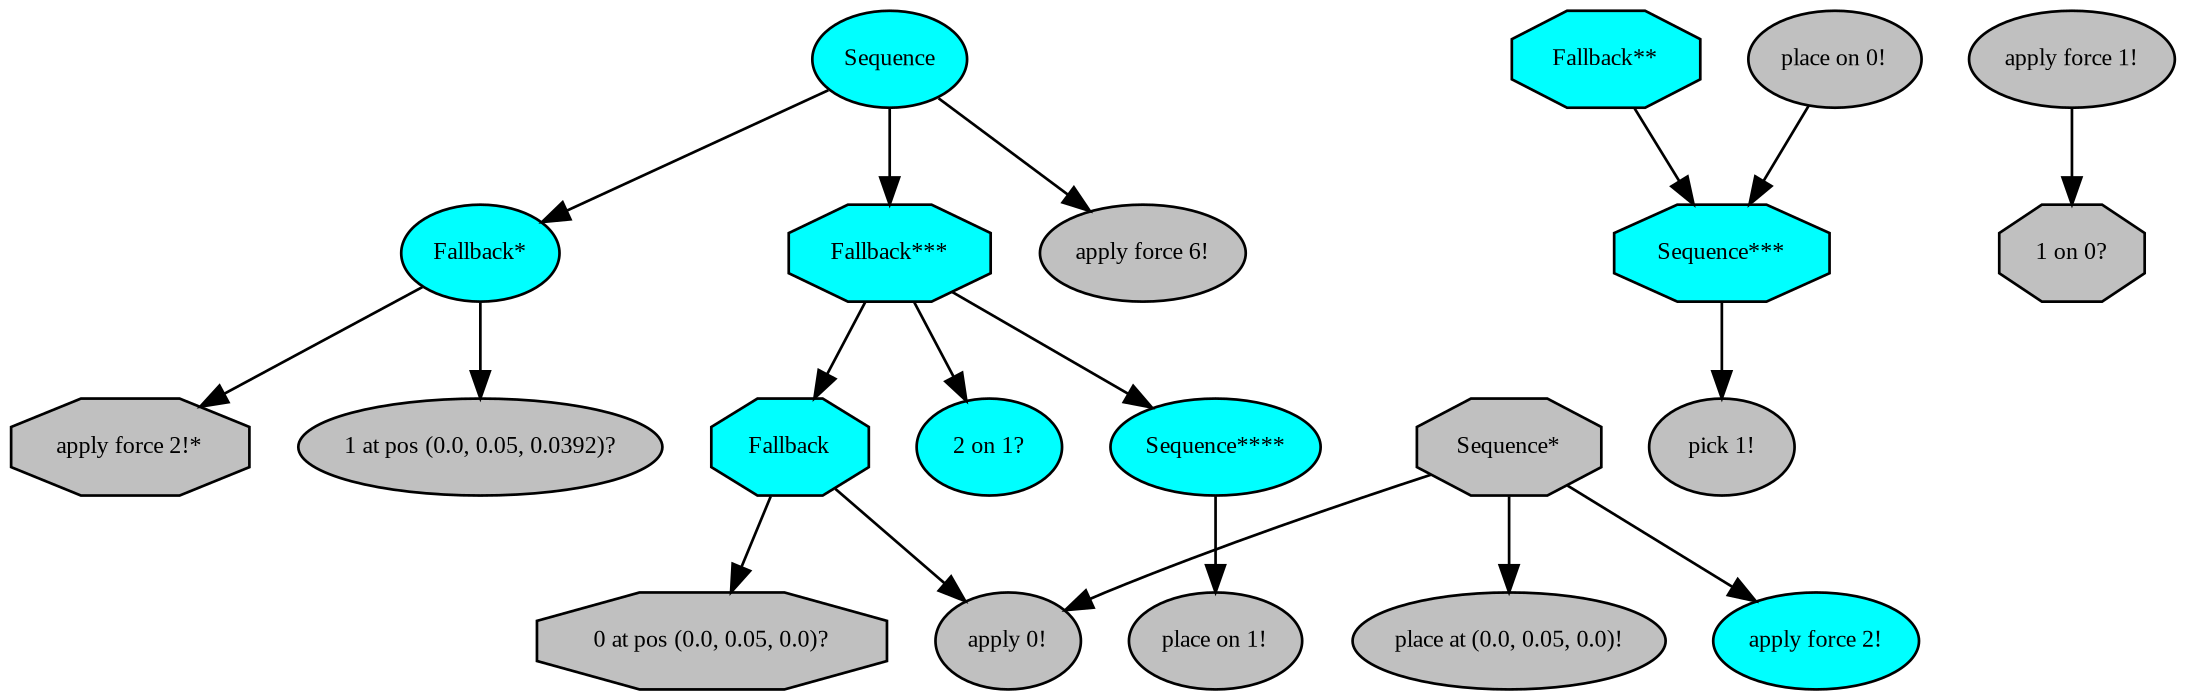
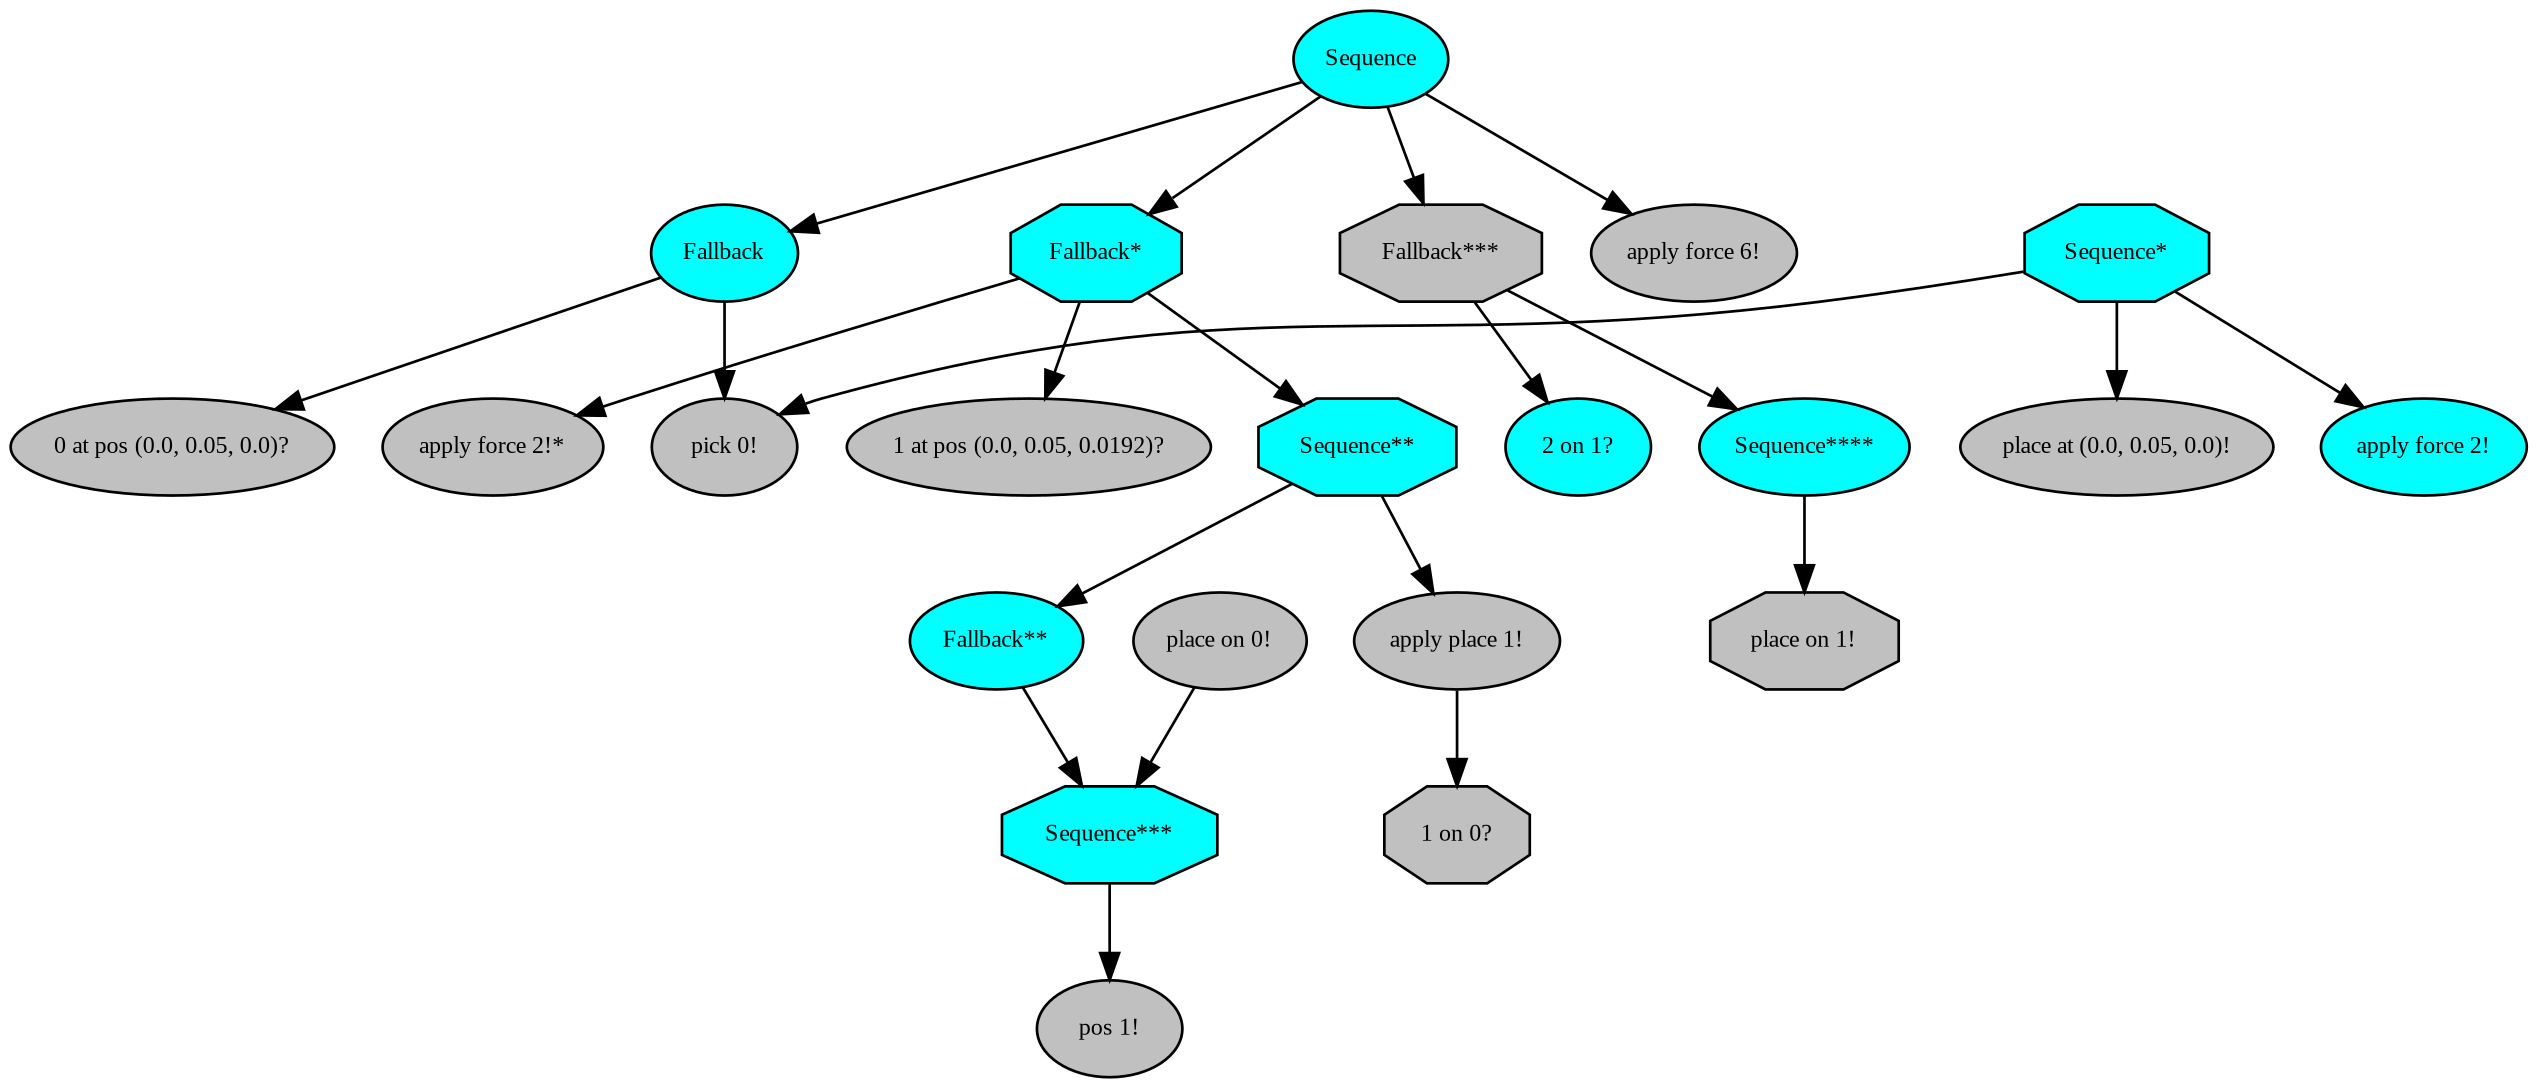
(1606, 59) -> (997, 641)
(2072, 59) -> (1457, 641)
(480, 253) -> (1096, 253)
(890, 253) -> (1441, 253)
(846, 338) -> (1059, 153)
(130, 447) -> (493, 447)
(480, 447) -> (1029, 447)
(790, 447) -> (725, 253)
none -> (1357, 447)
(1509, 447) -> (2117, 253)
(1722, 447) -> (1110, 1029)
(712, 641) -> (172, 447)
(1008, 641) -> (725, 447)
(1216, 641) -> (1804, 641)
